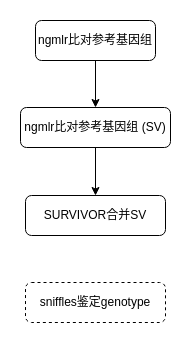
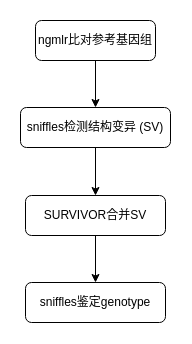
(96, 128) -> (96, 128)
none -> (96, 256)
(96, 303) -> (96, 303)
